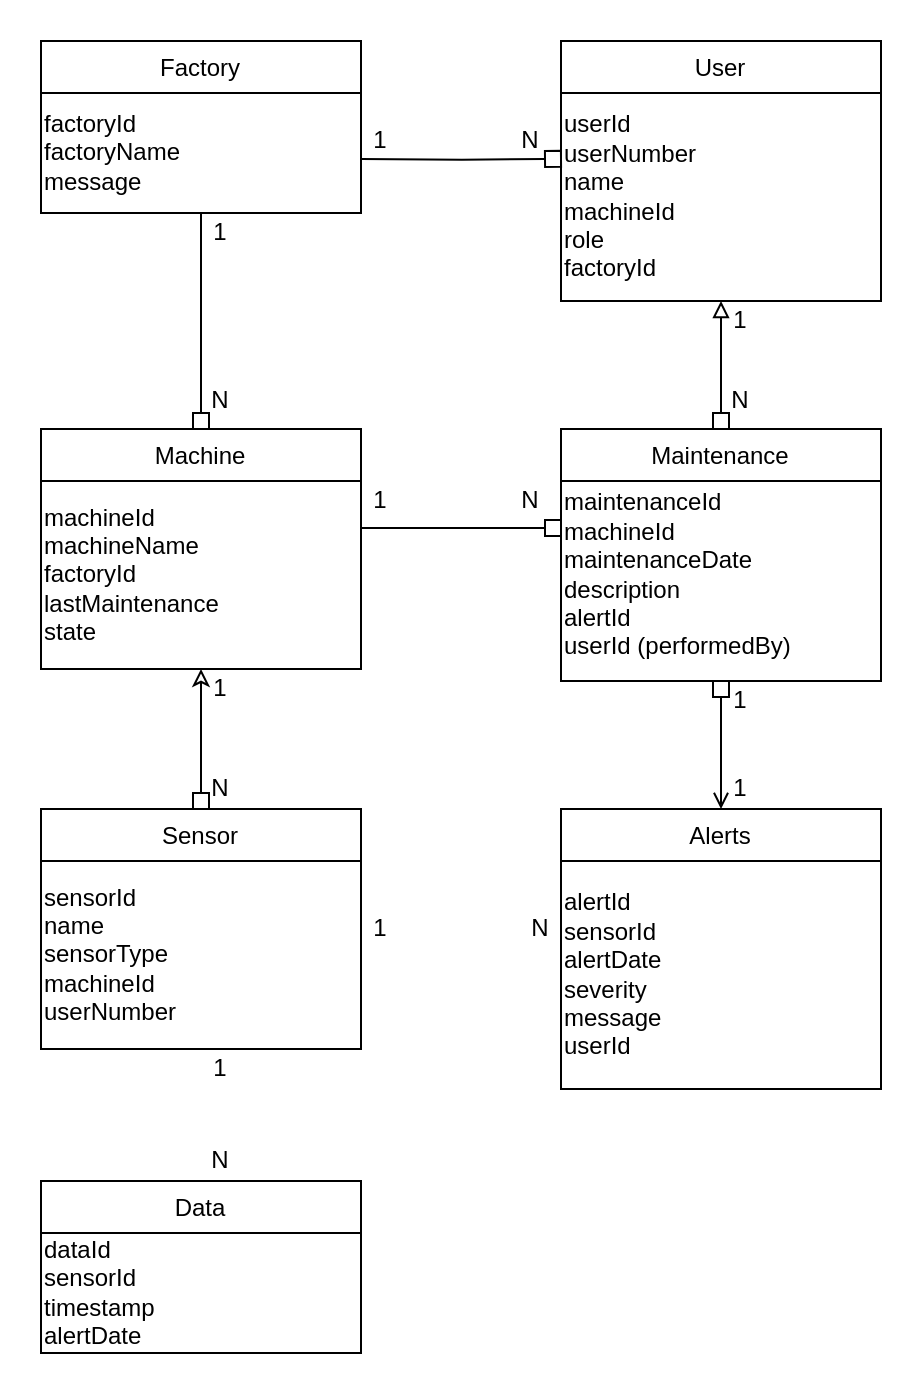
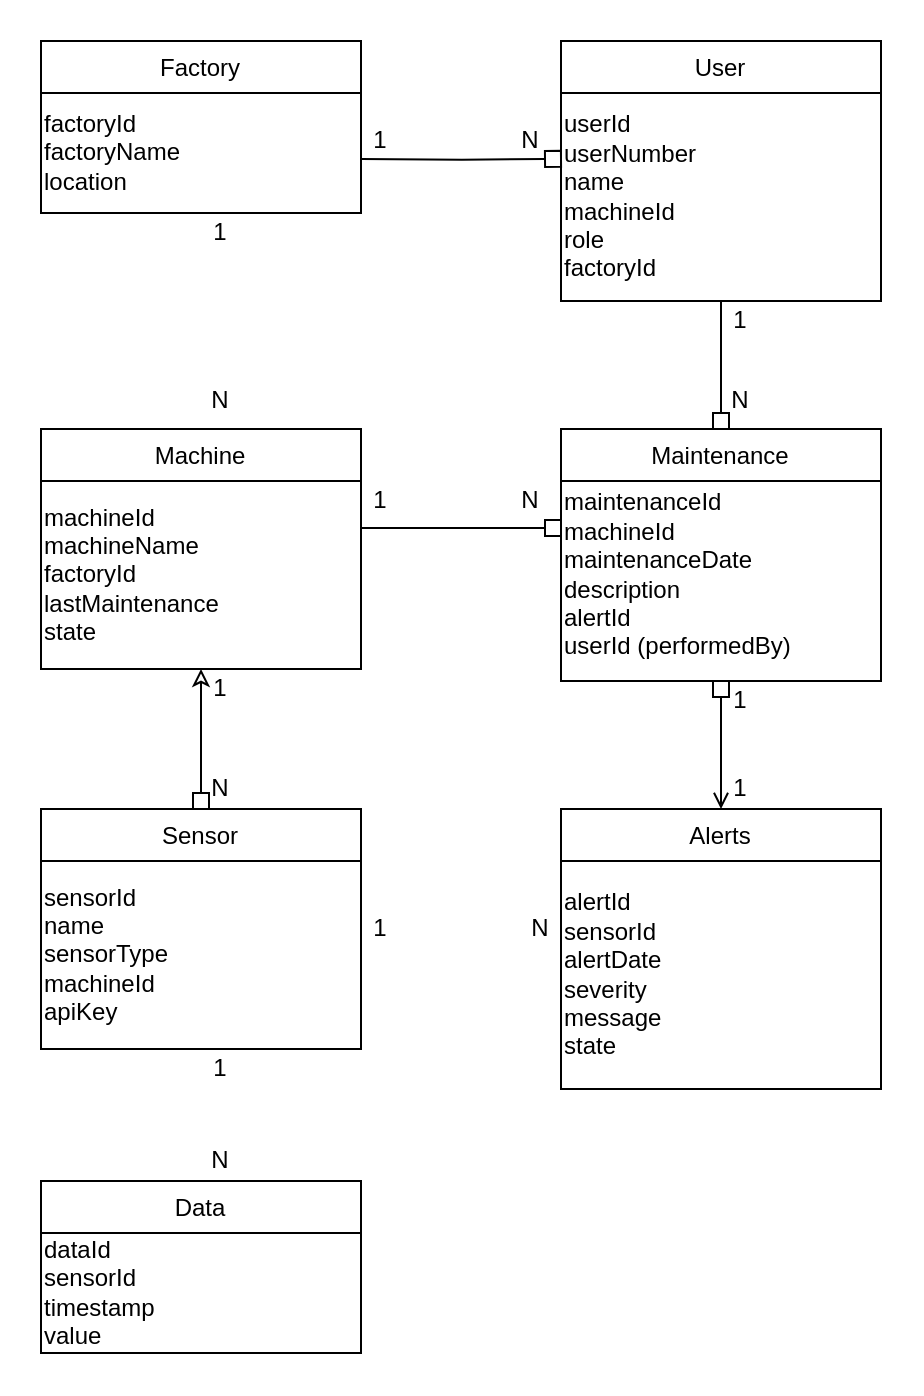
(119, 153) -> (119, 153)
(201, 315) -> none
(721, 318) -> (721, 312)
(112, 955) -> (112, 955)
(622, 975) -> (622, 975)
(102, 1293) -> (102, 1293)
